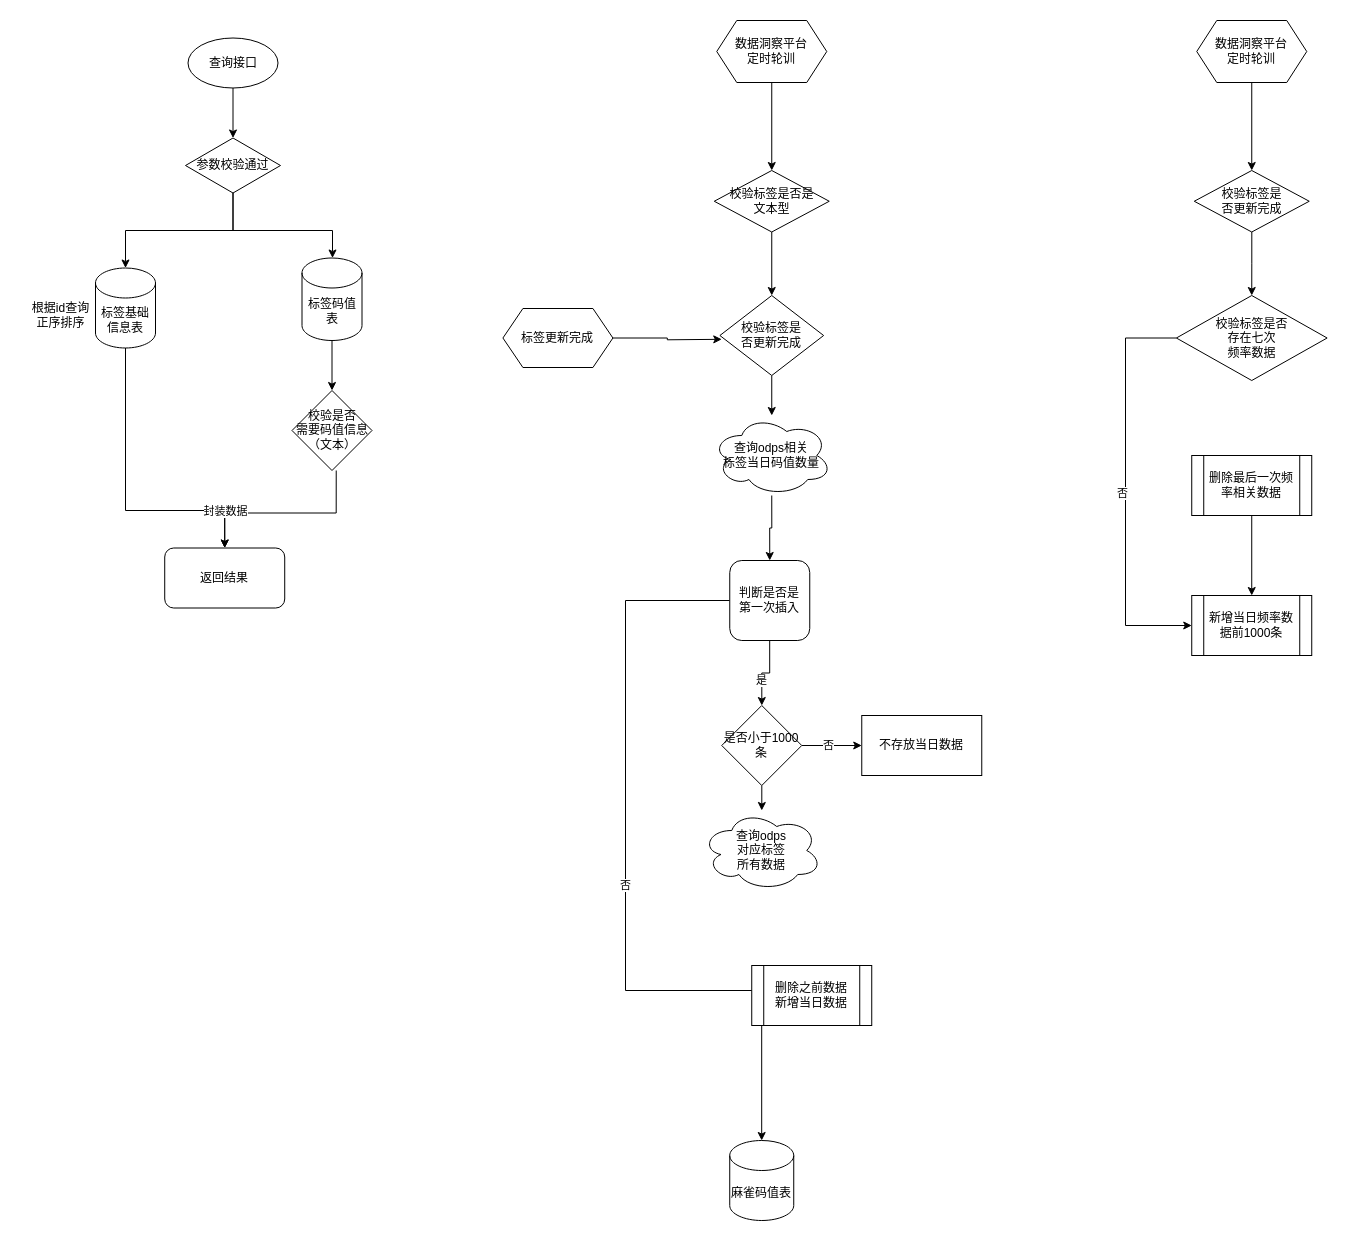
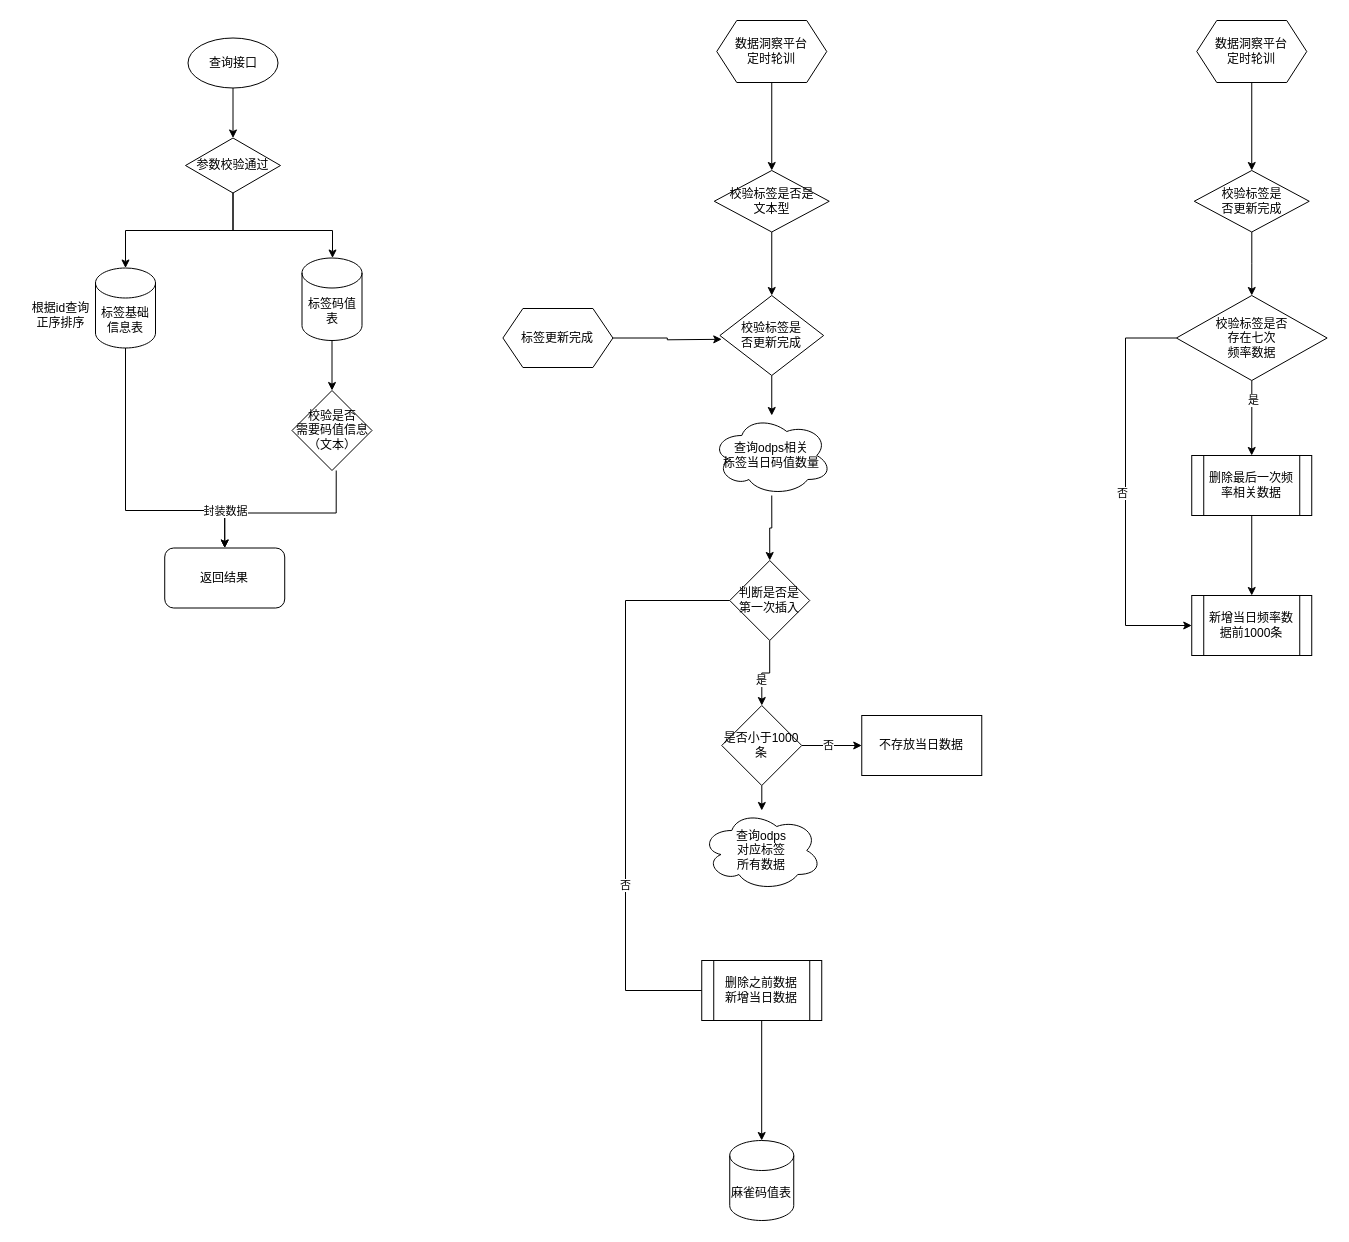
none -> (1252, 415)
(770, 601) -> (770, 601)
(812, 996) -> (762, 991)
